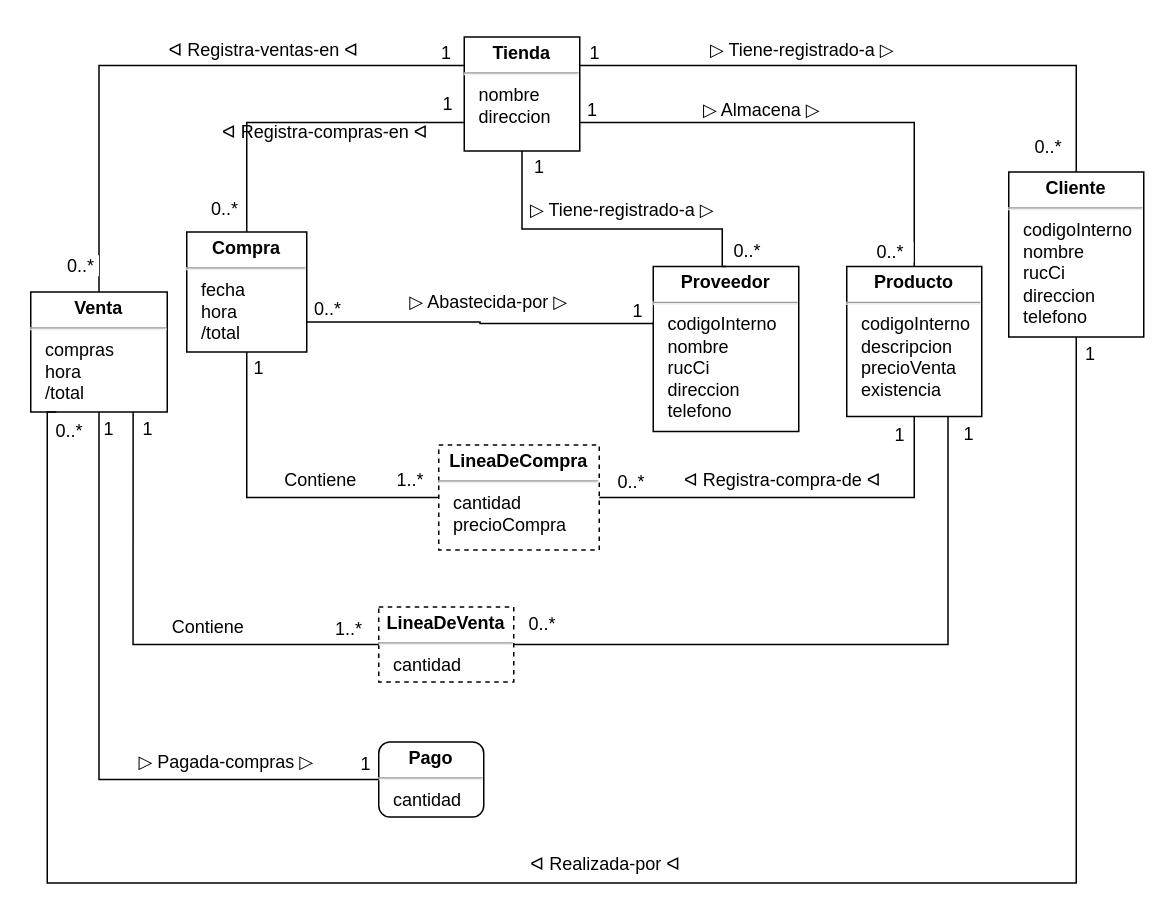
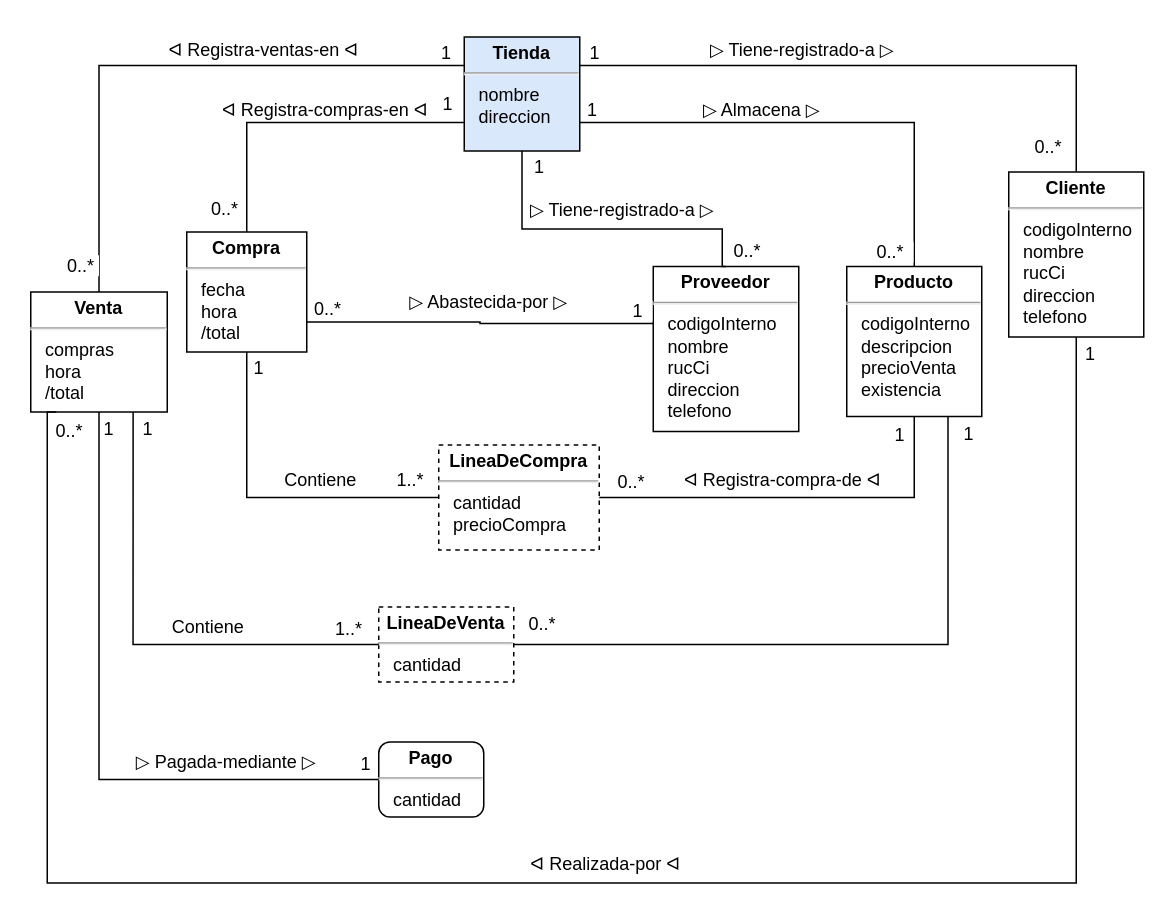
(522, 94) -> (522, 94)
(324, 133) -> (324, 110)
(227, 763) -> (227, 763)
